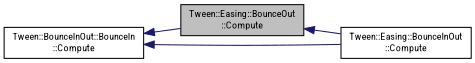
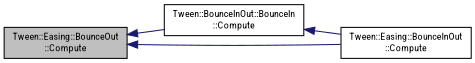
(167, 30) -> (151, 31)
